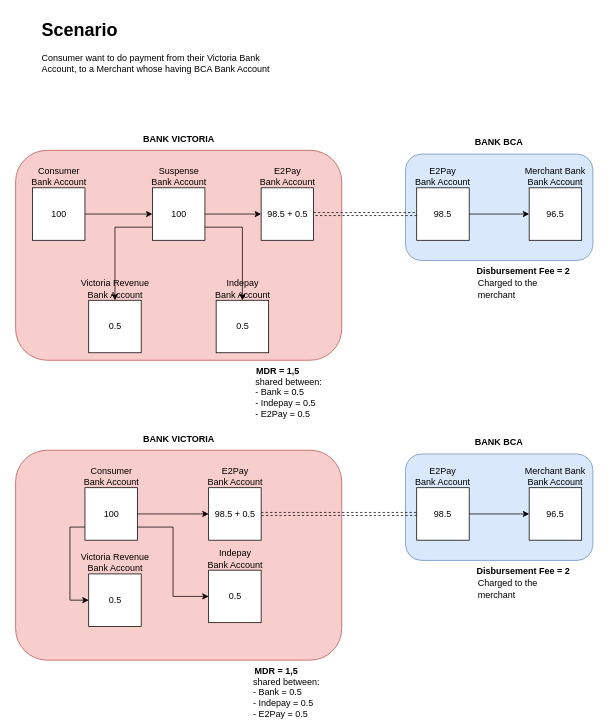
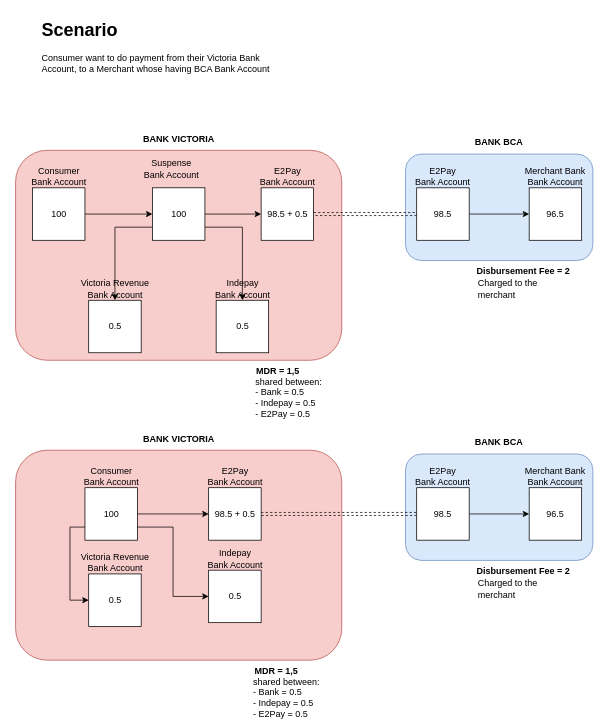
(179, 177) -> (171, 169)
